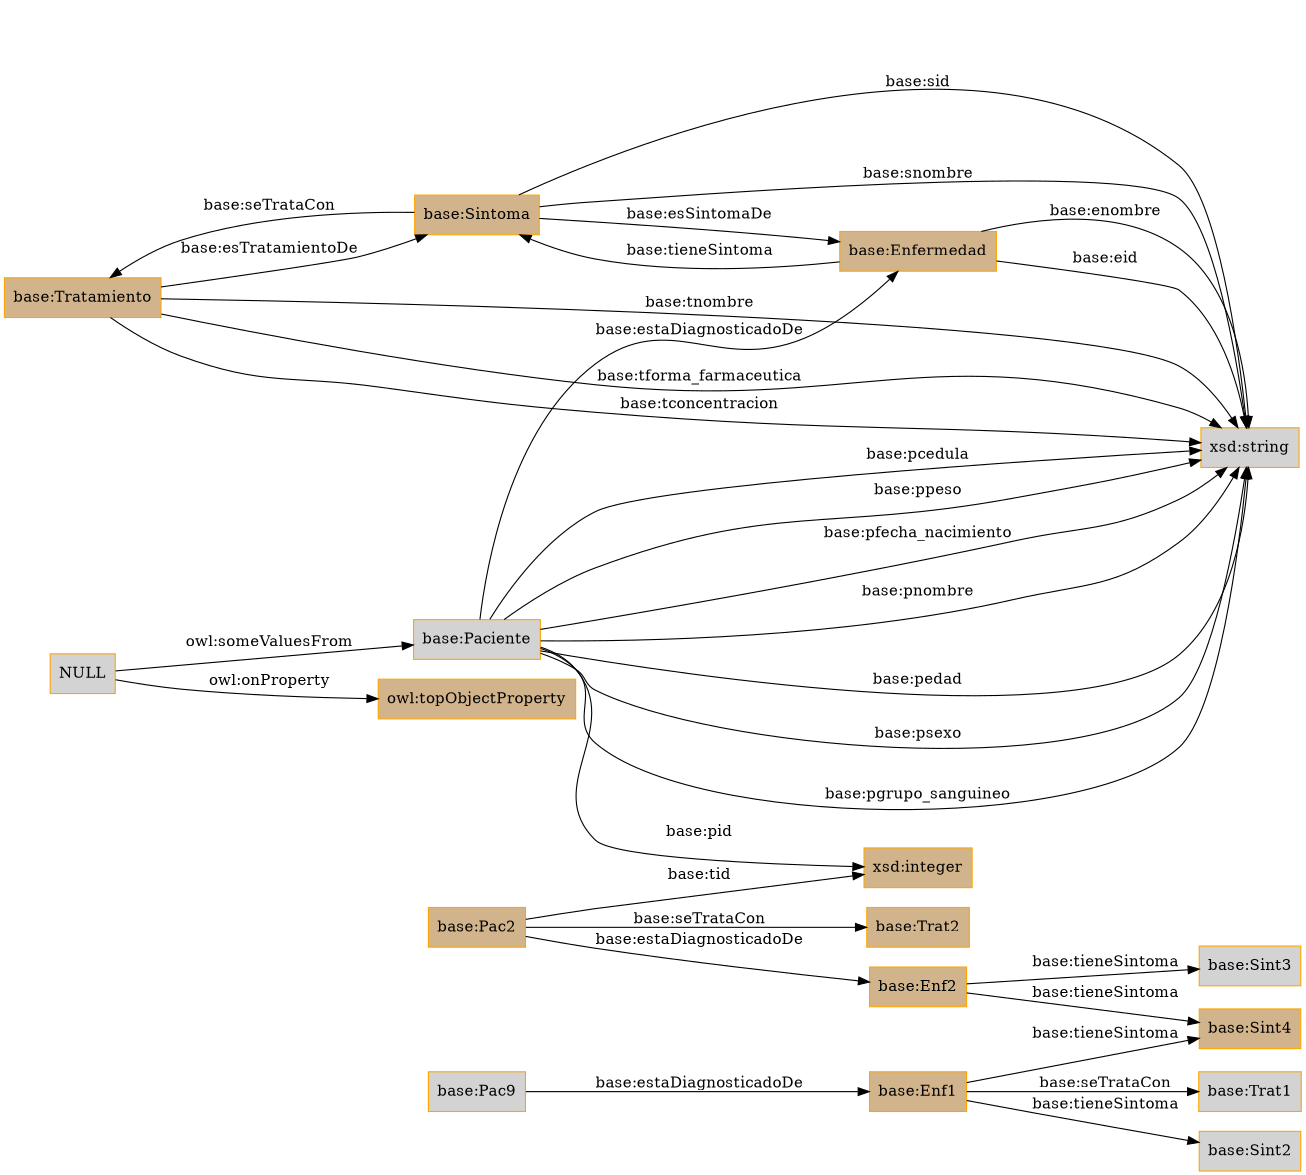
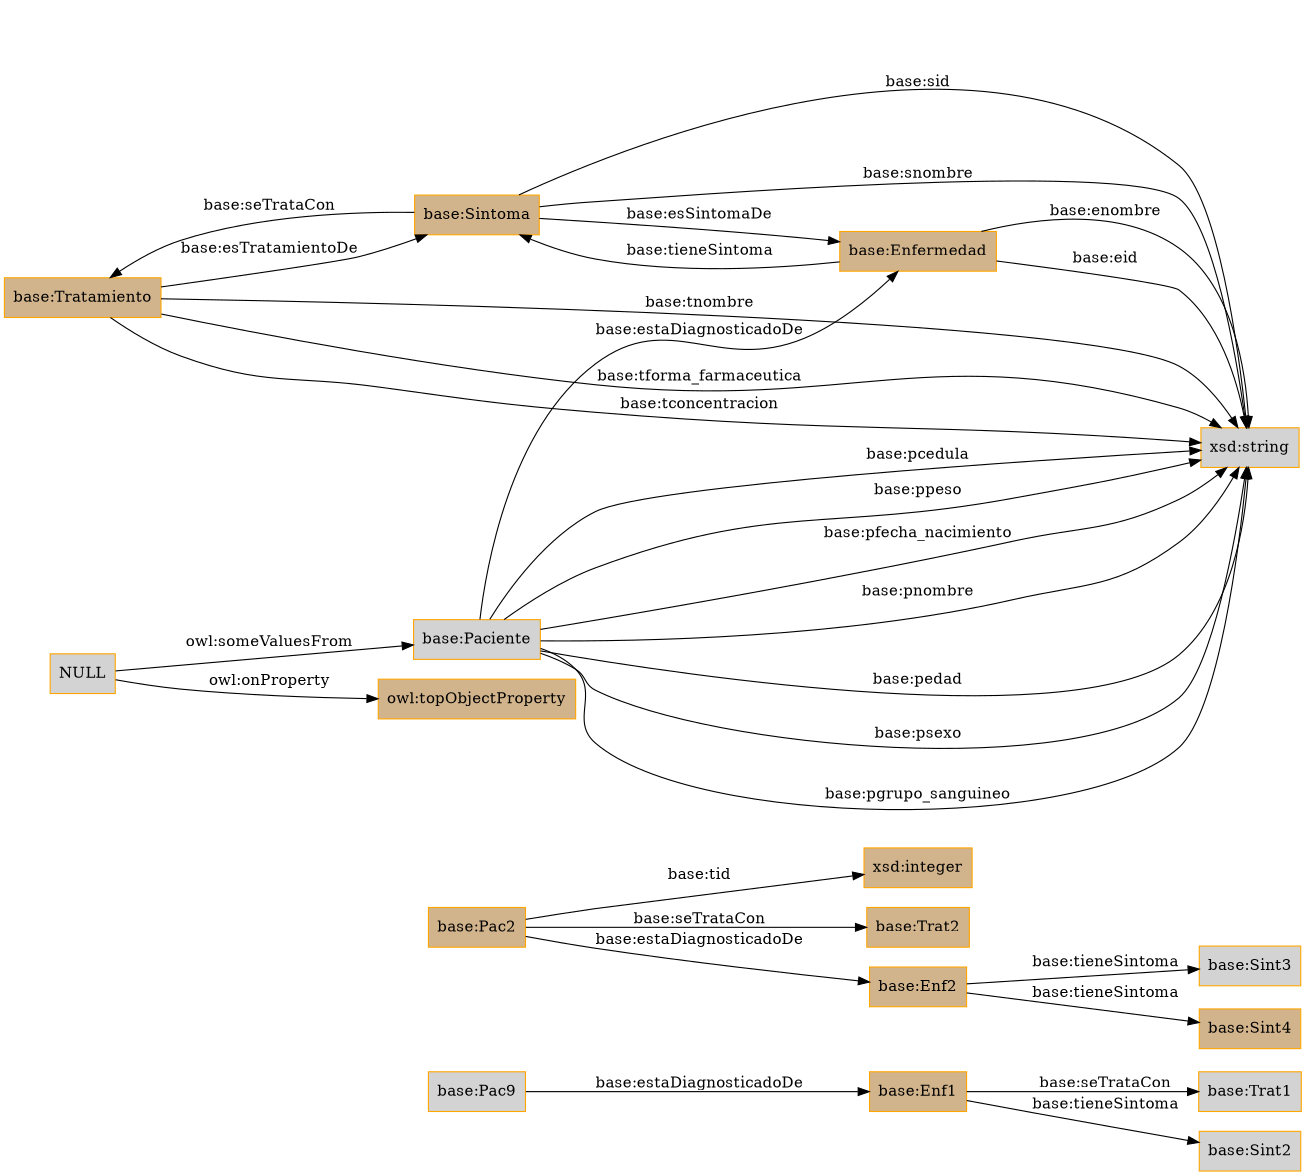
(612, 847) -> none
(1077, 1061) -> none
